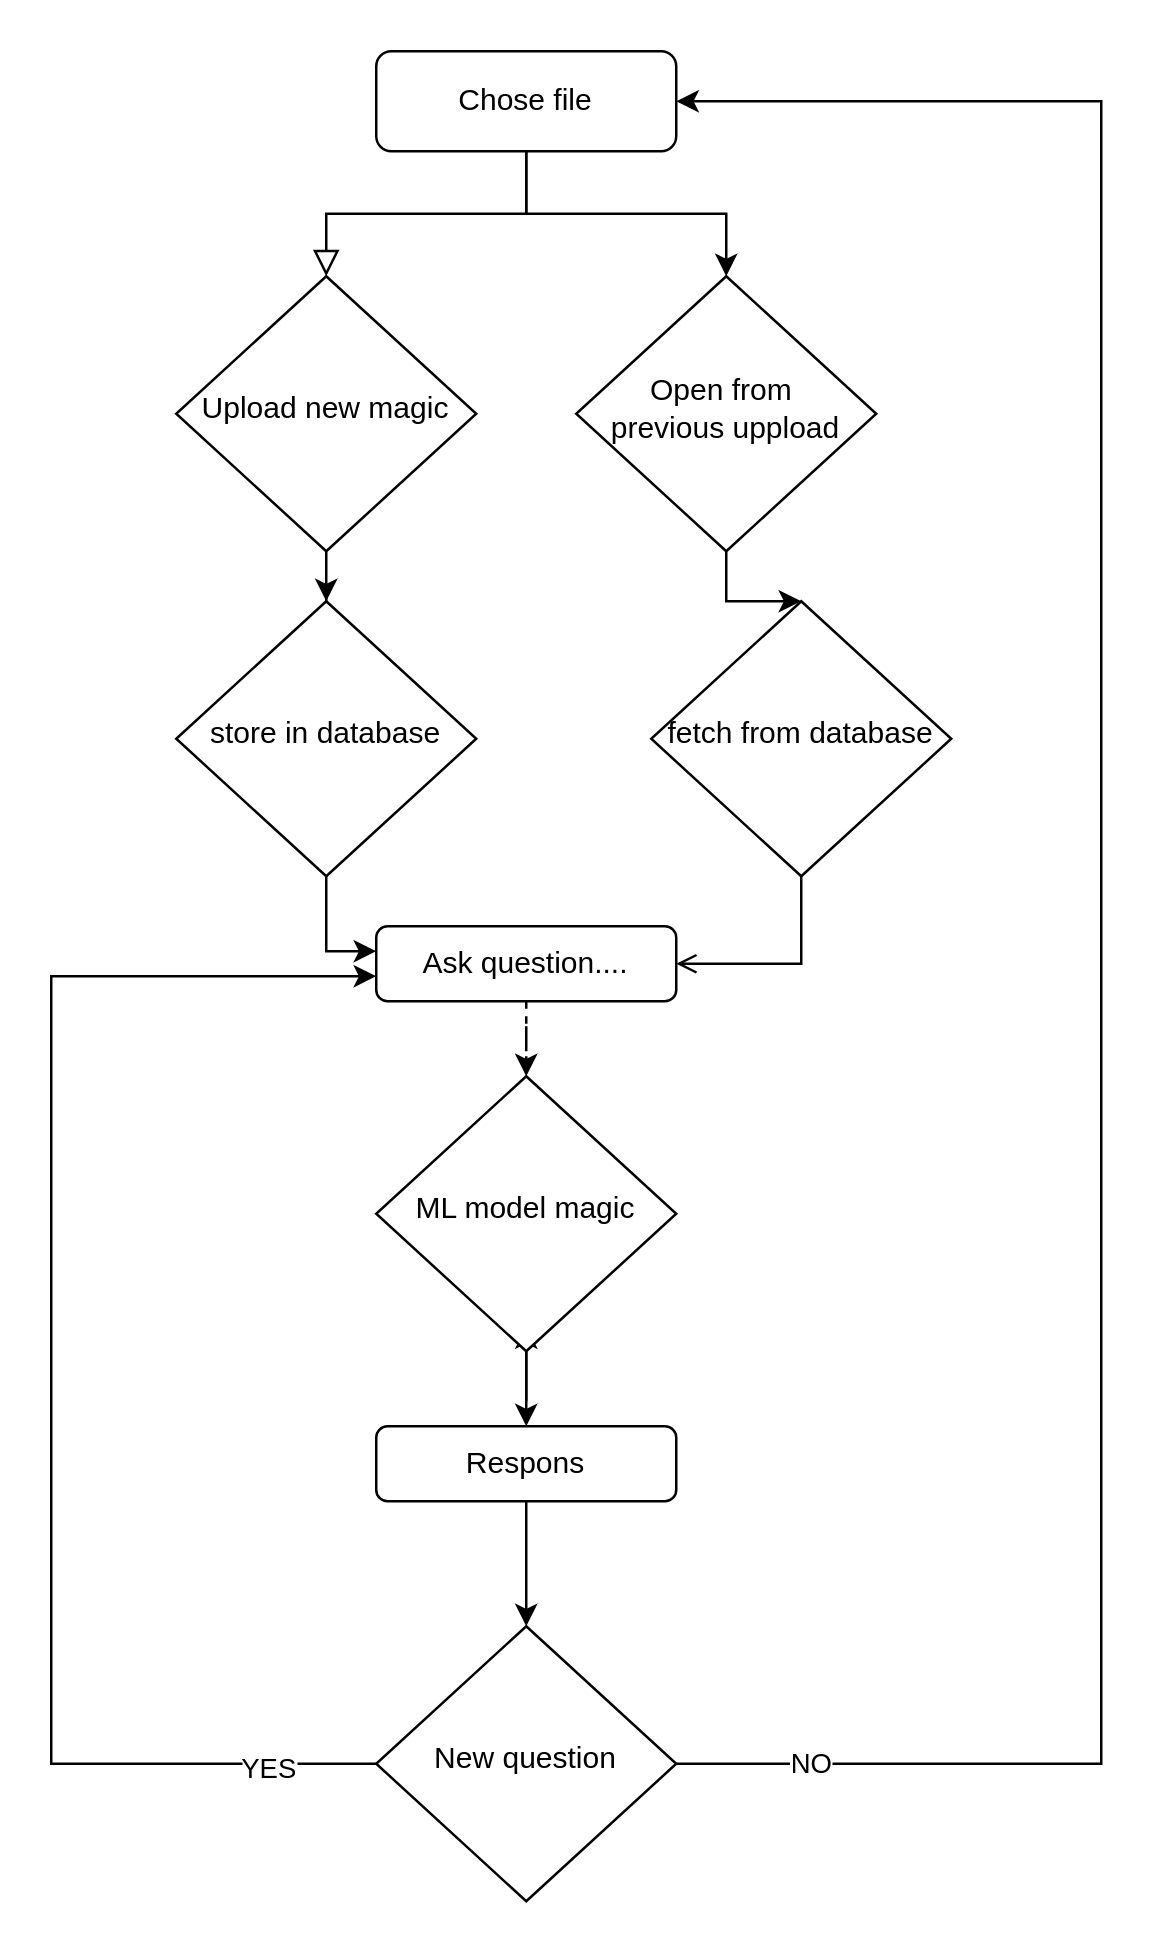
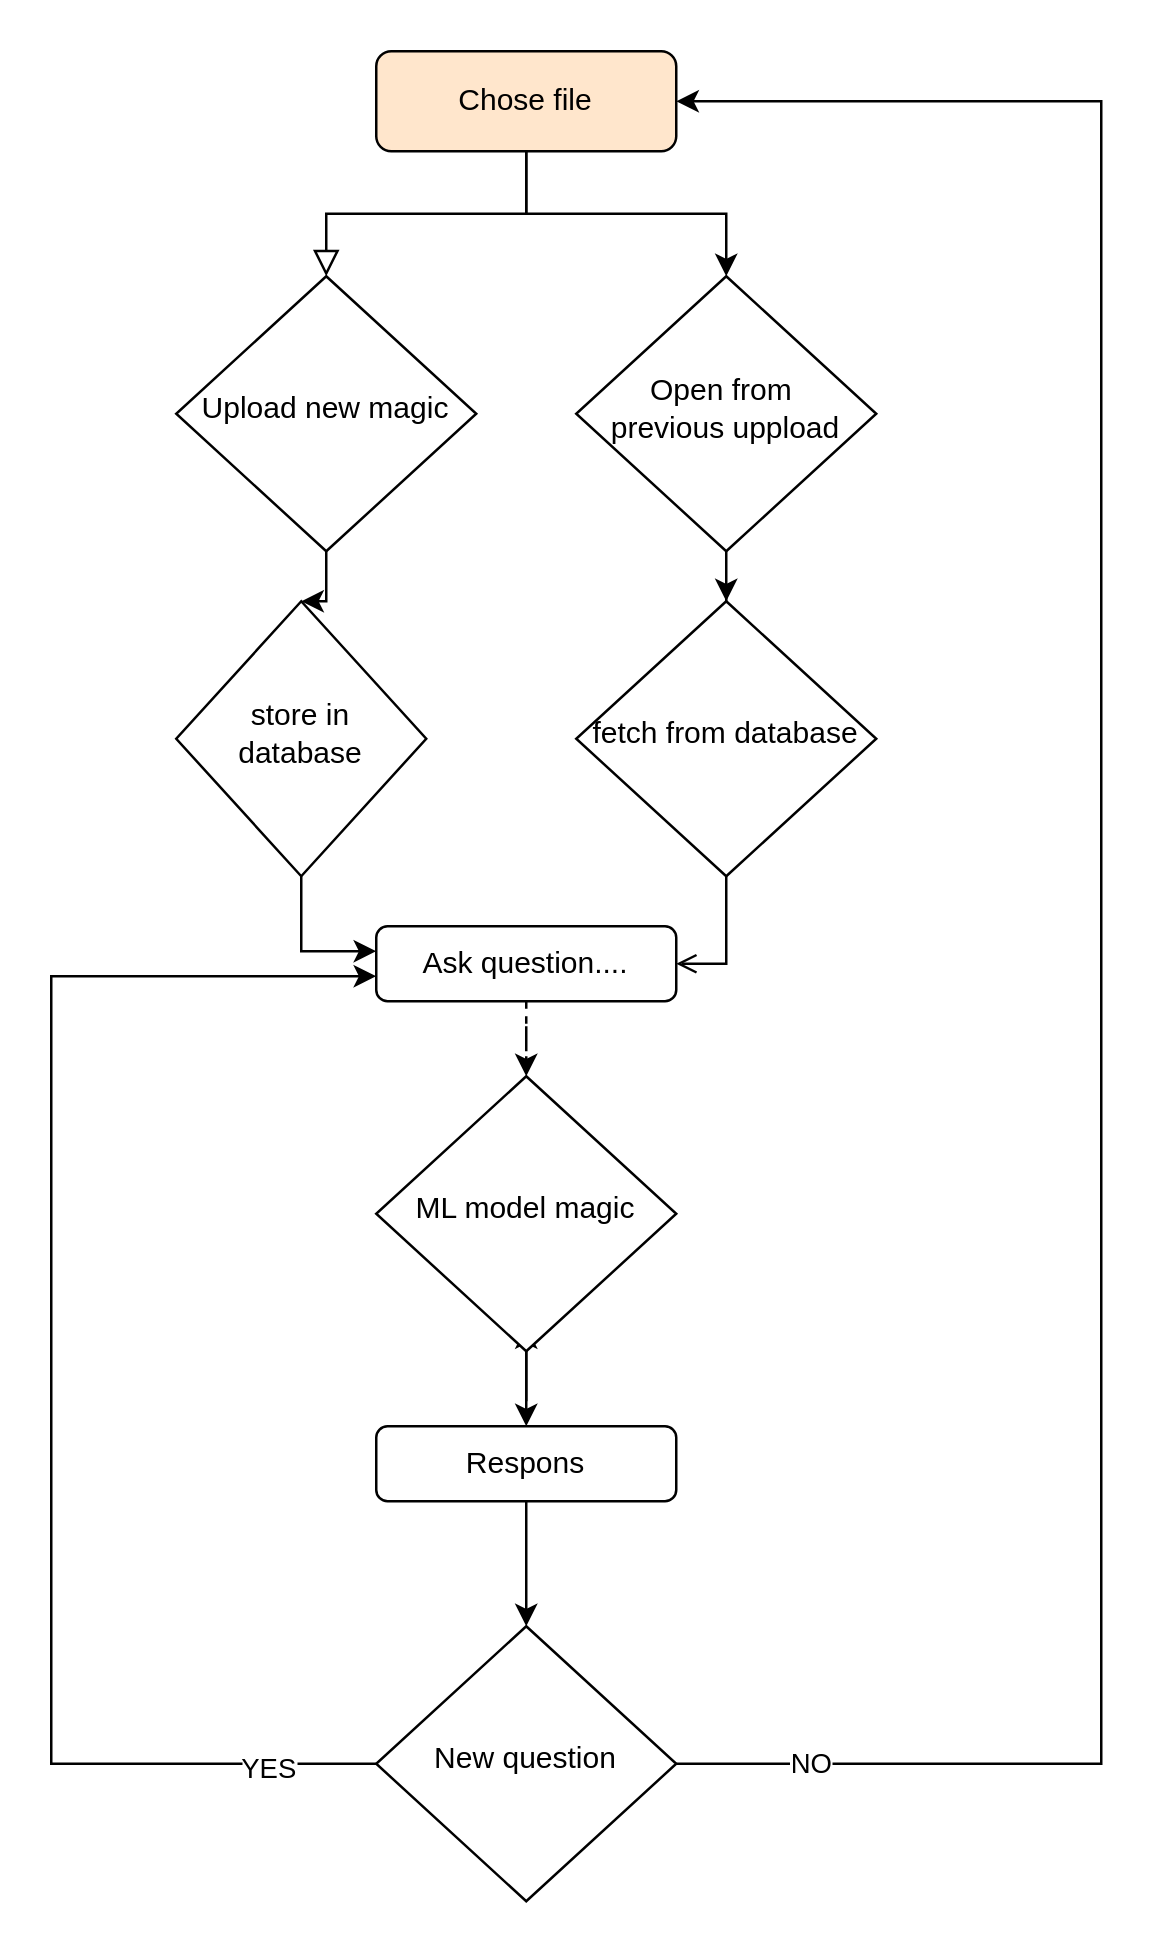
(526, 101) -> (526, 101)
(326, 739) -> (301, 739)
(801, 739) -> (726, 739)
